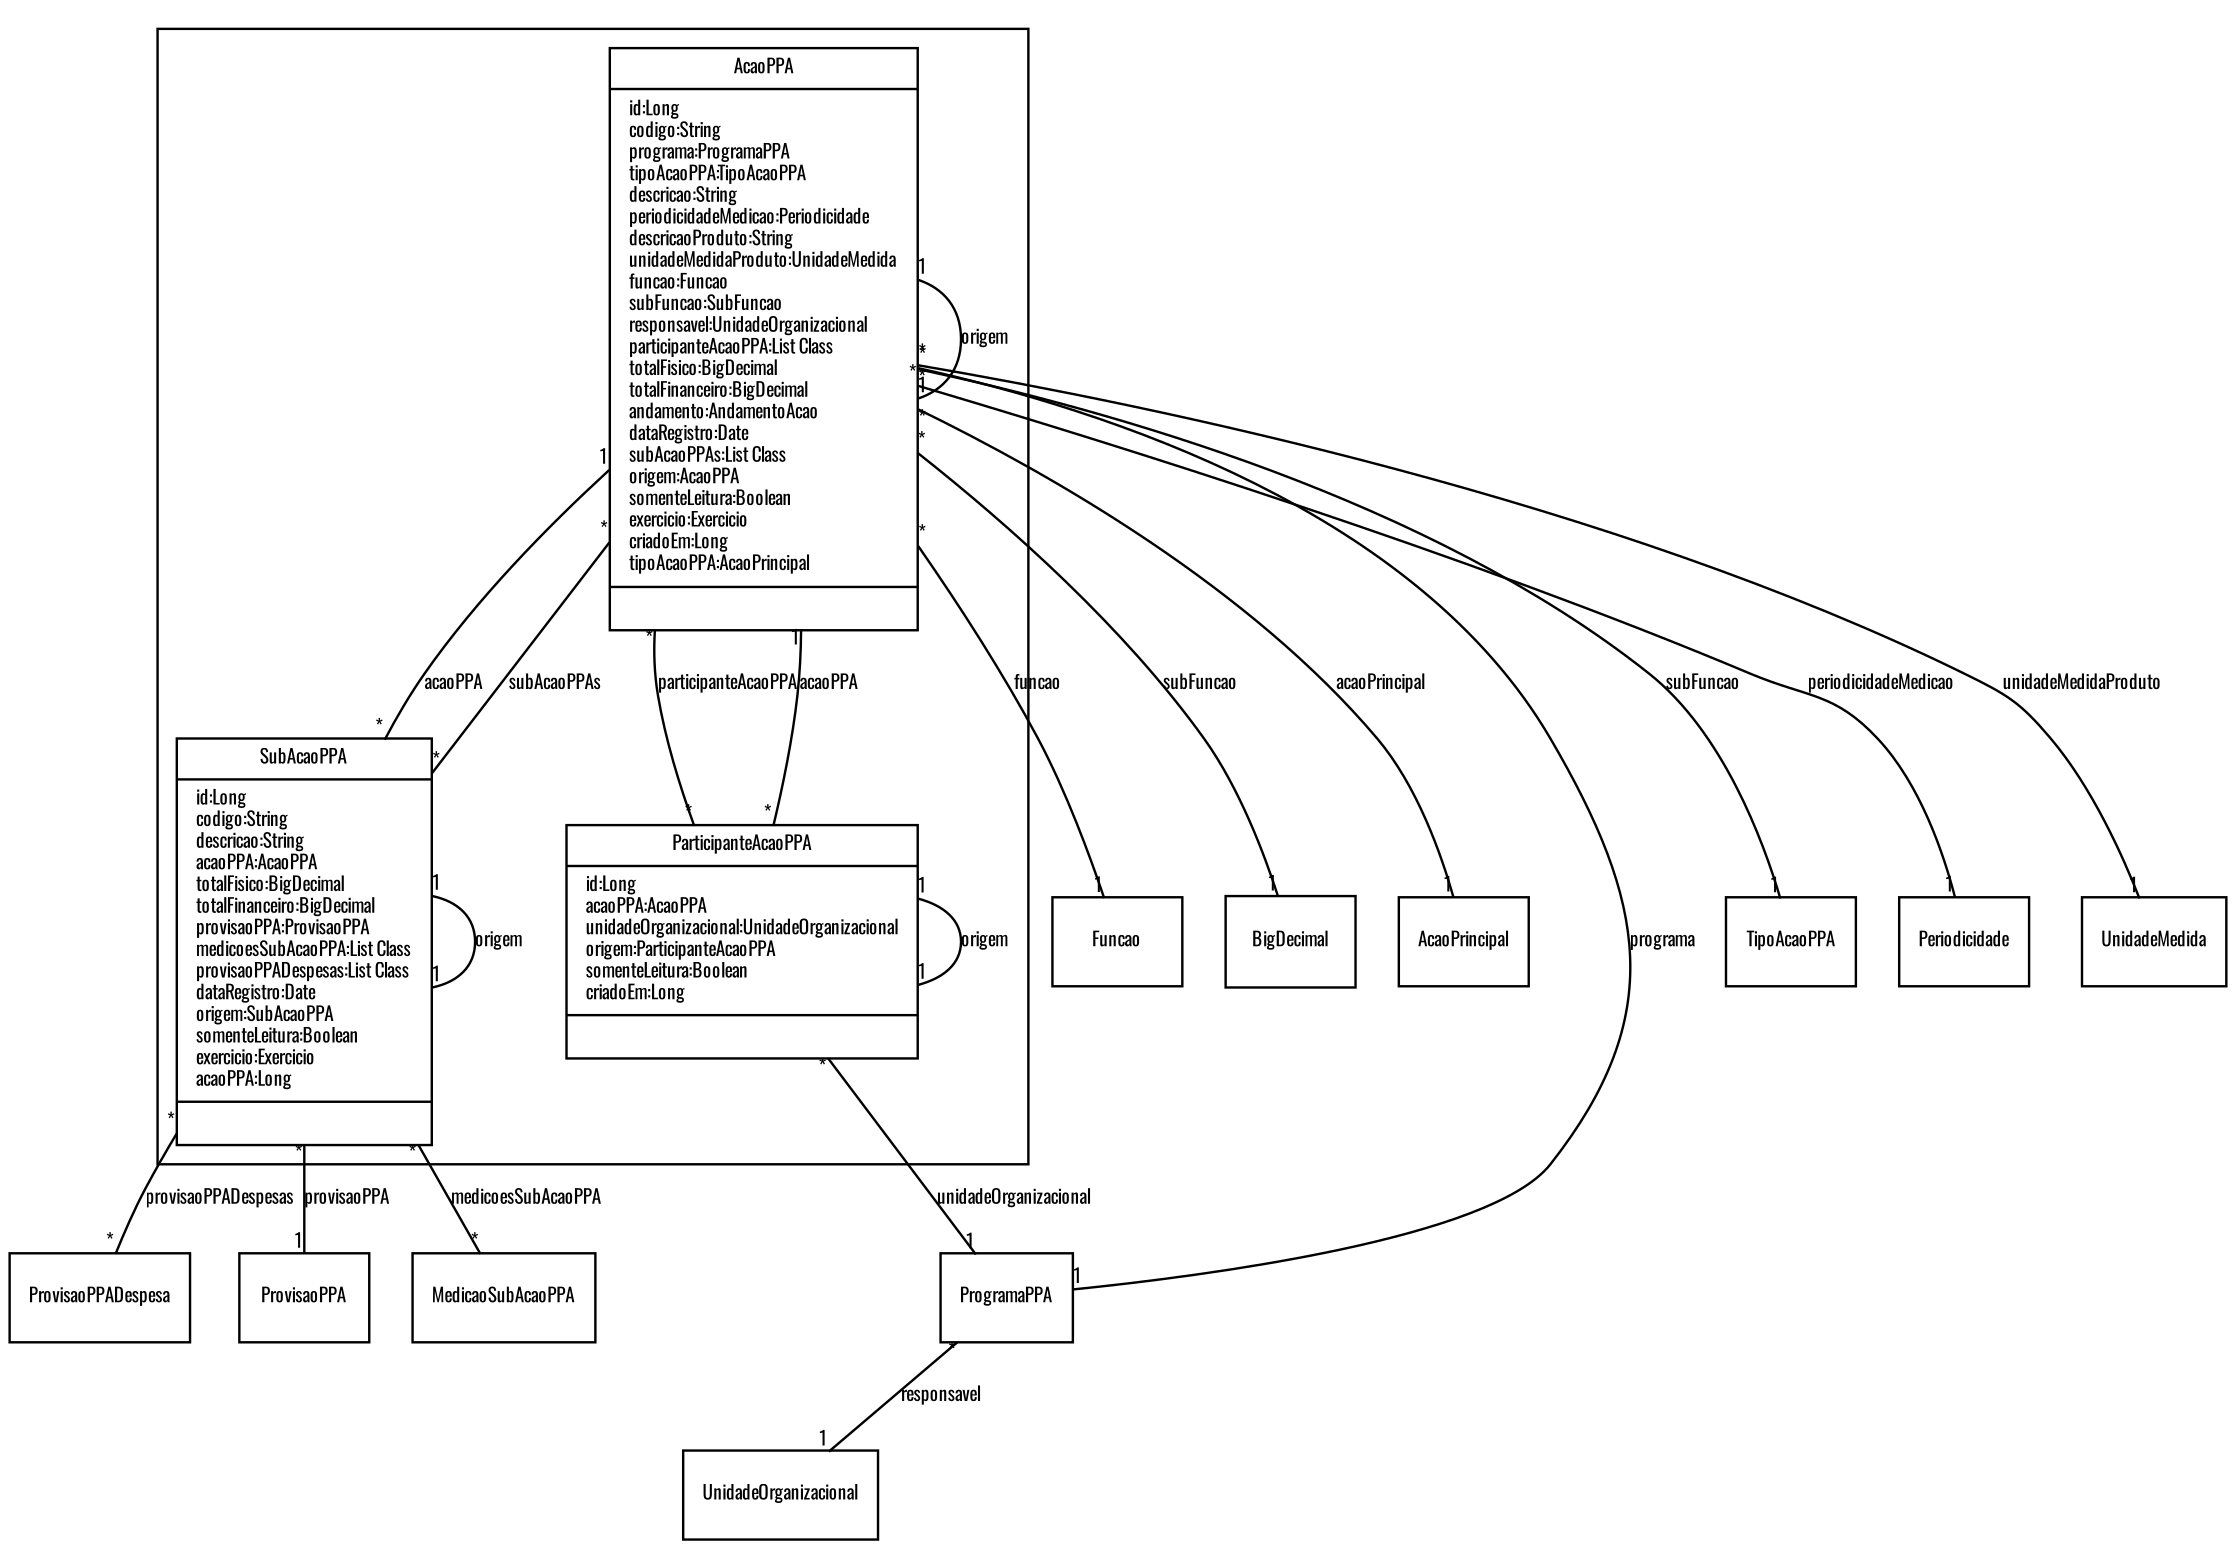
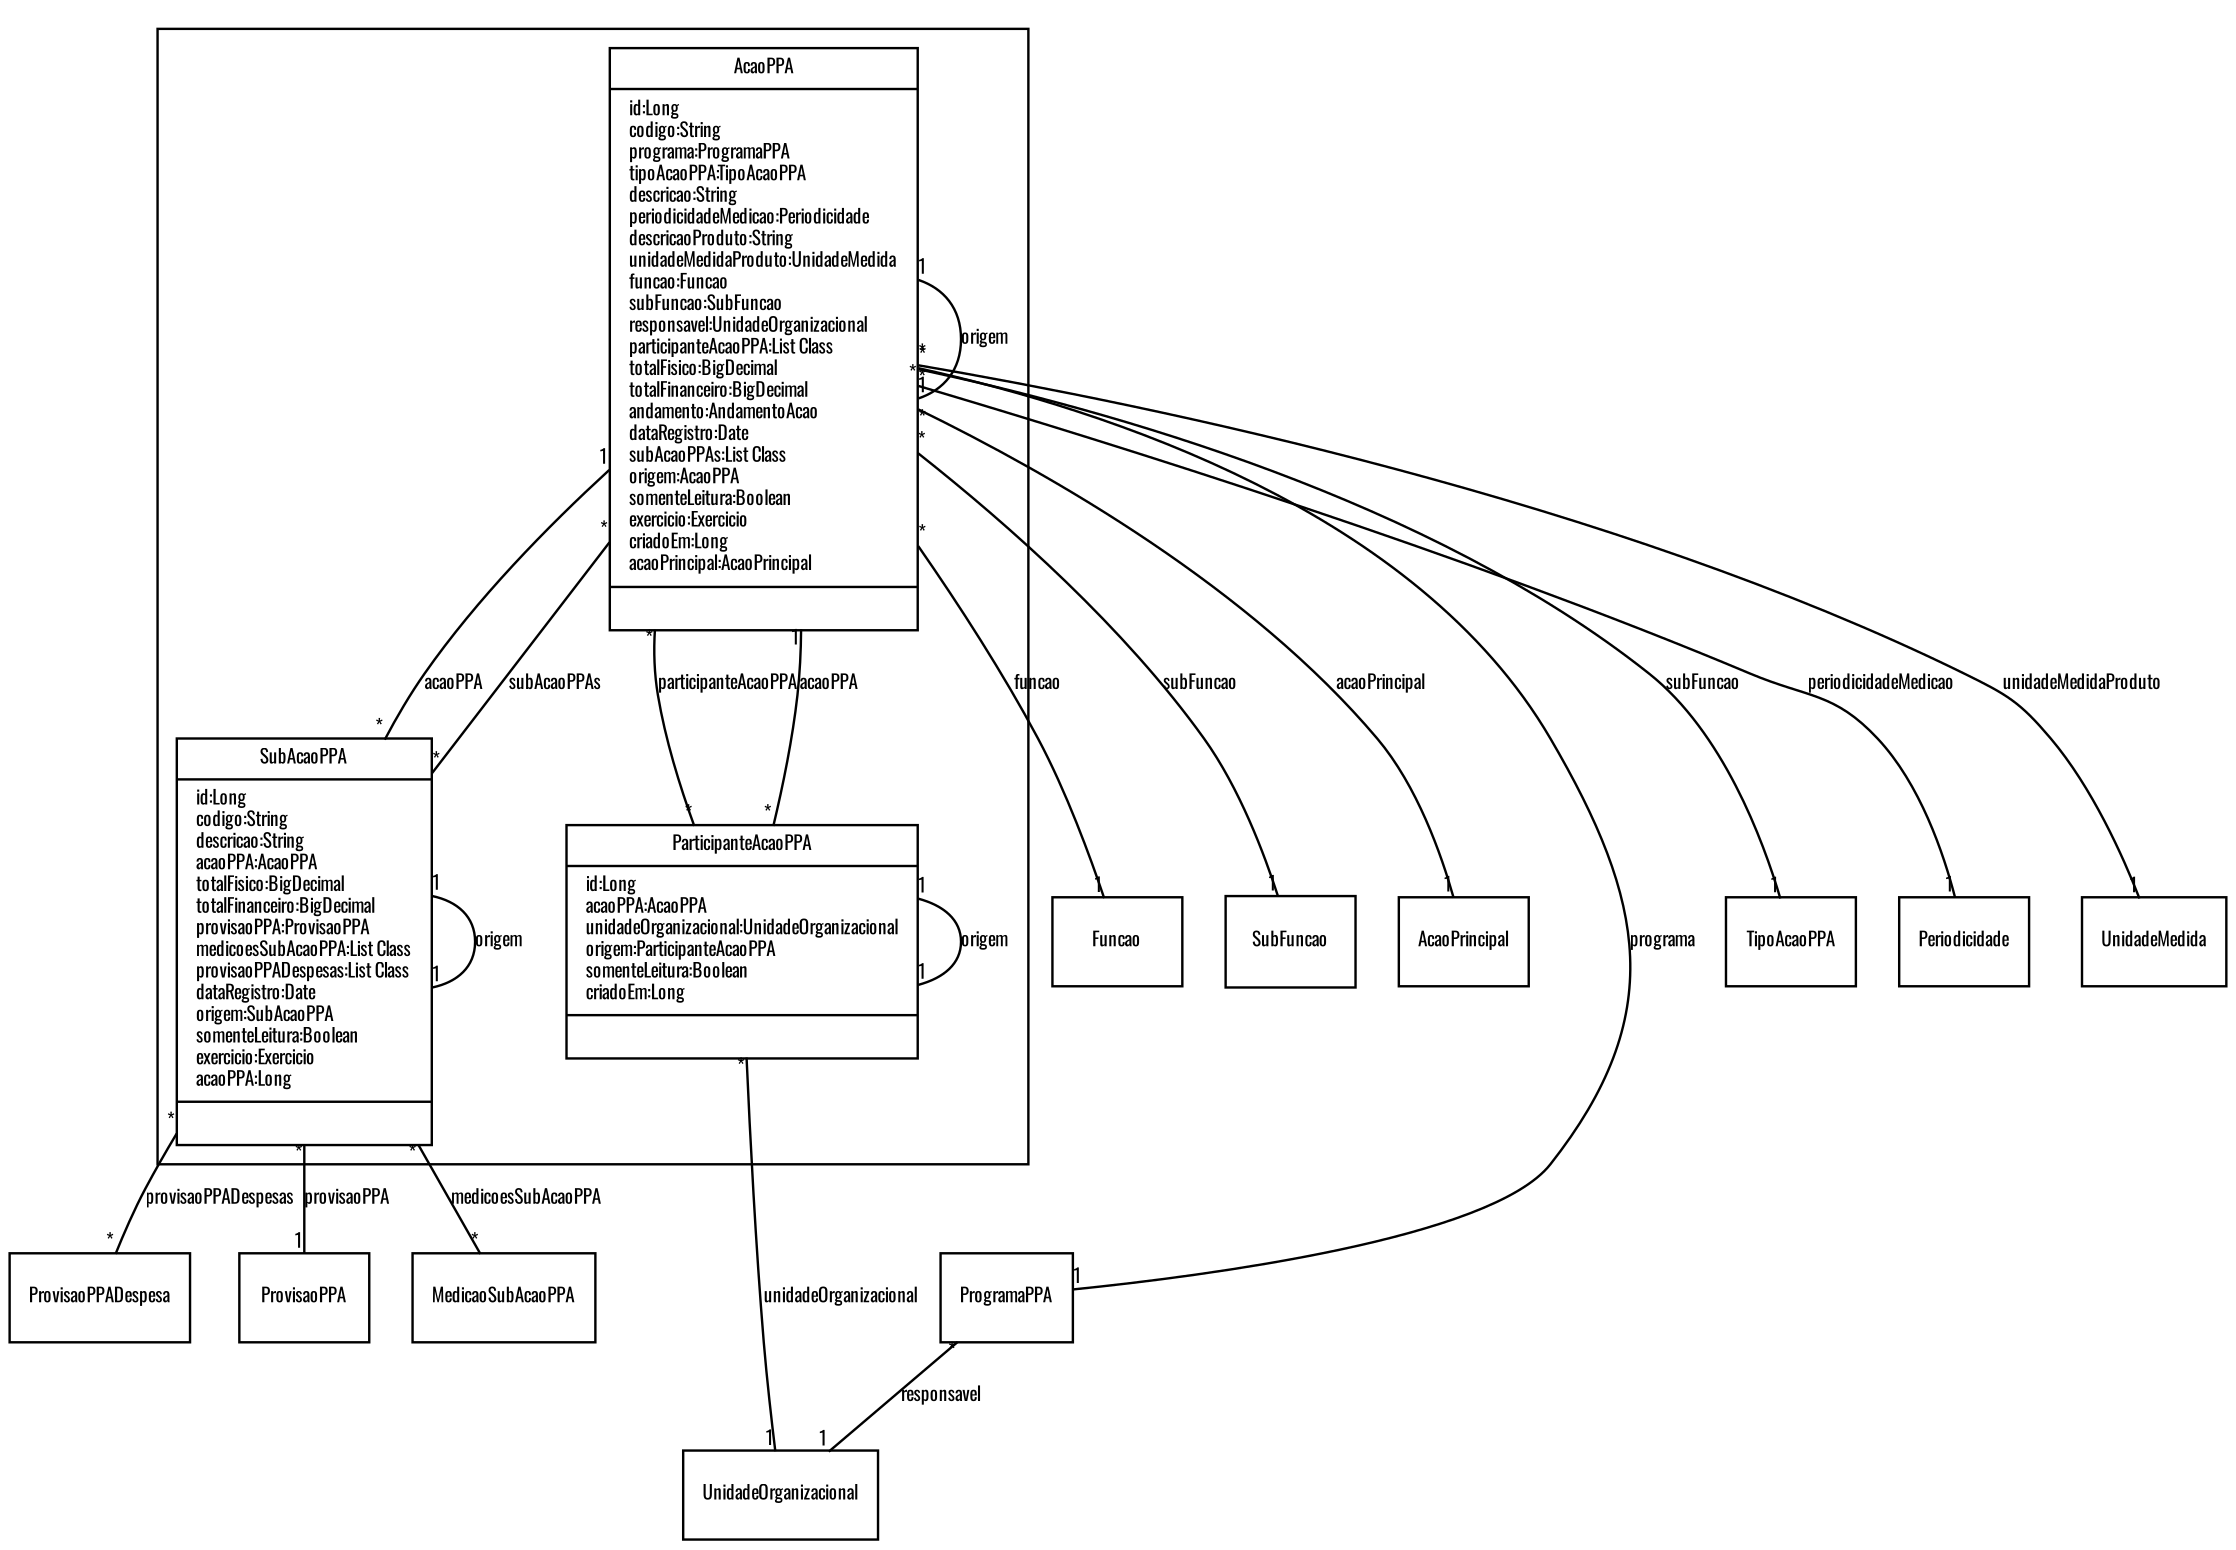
(720, 564) -> (720, 564)
(1291, 942) -> (1291, 942)
(895, 1147) -> (757, 1255)
